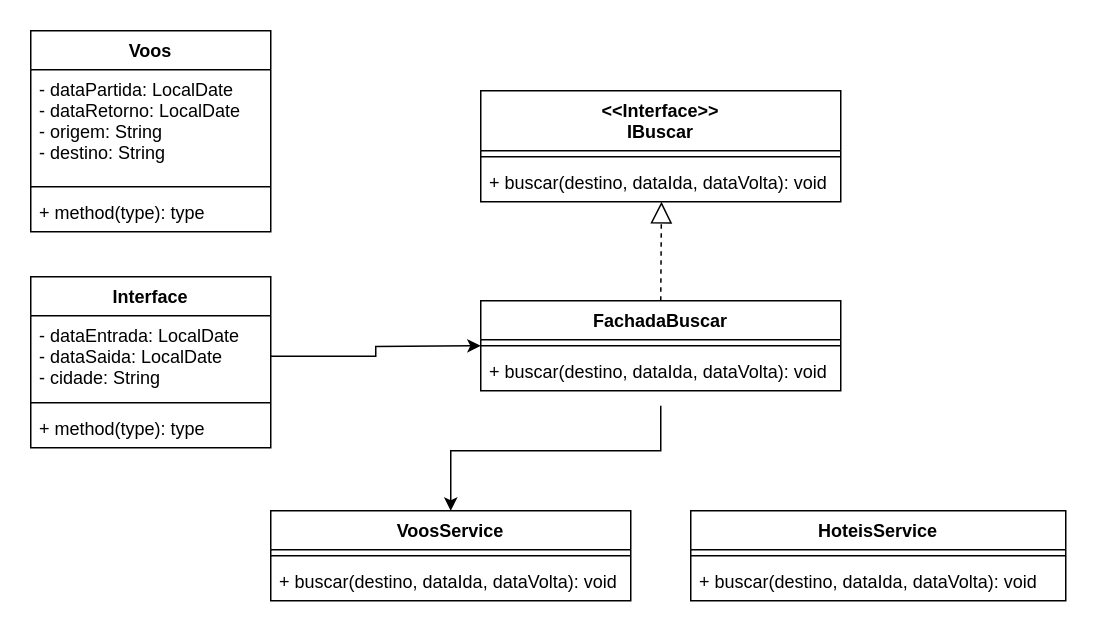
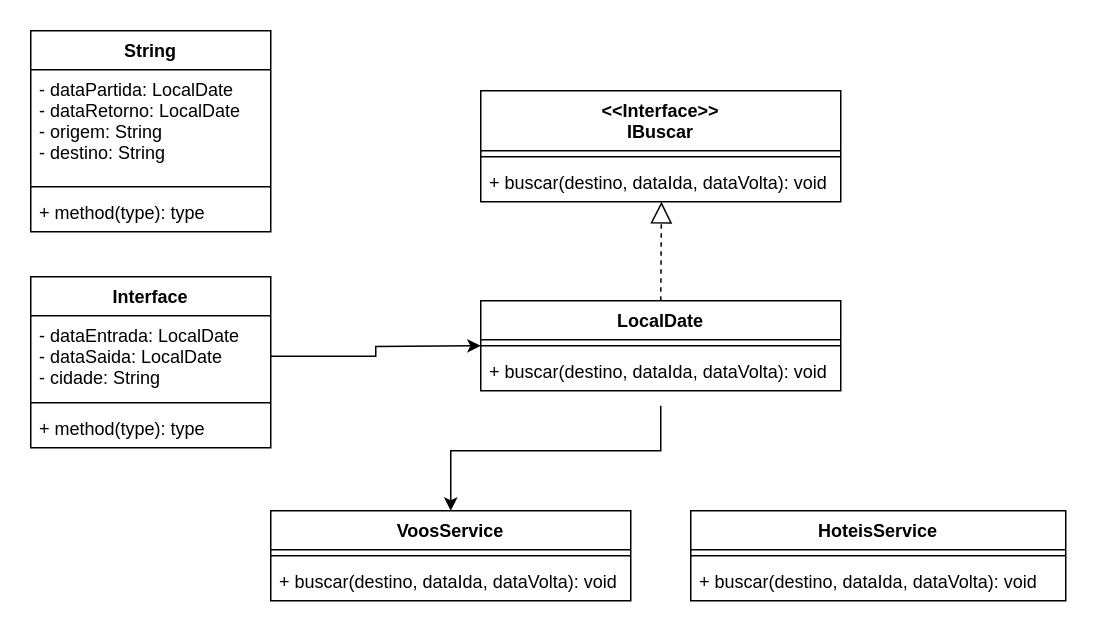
(150, 51) -> (150, 51)
(660, 321) -> (660, 321)
